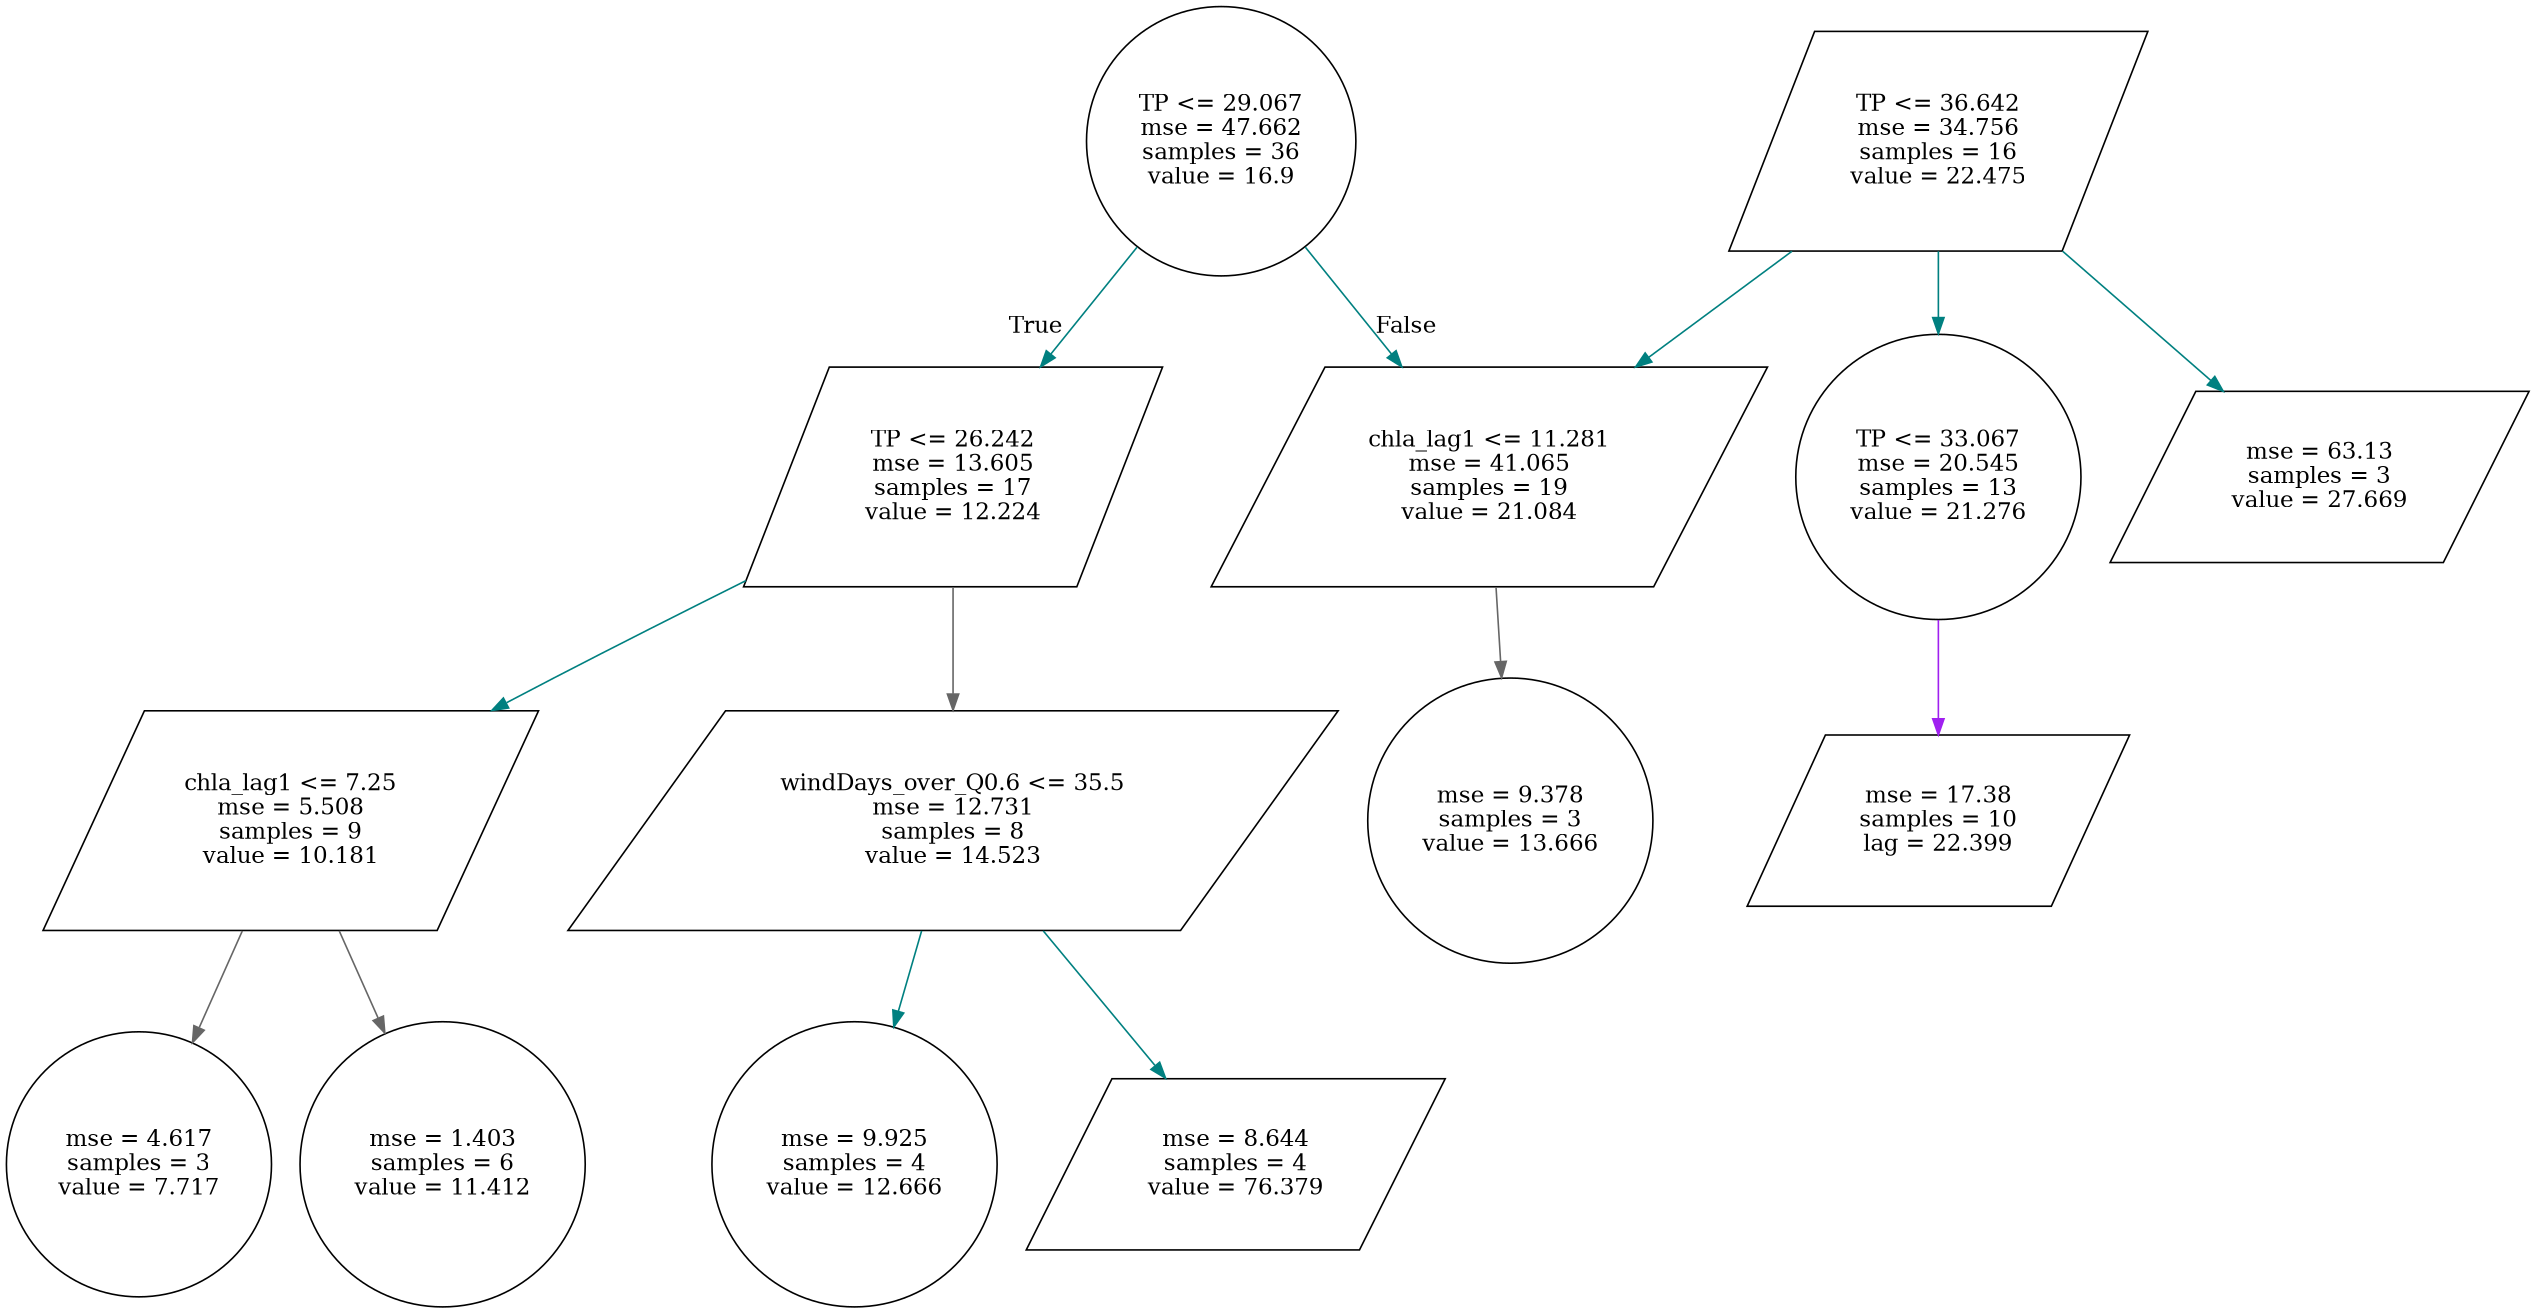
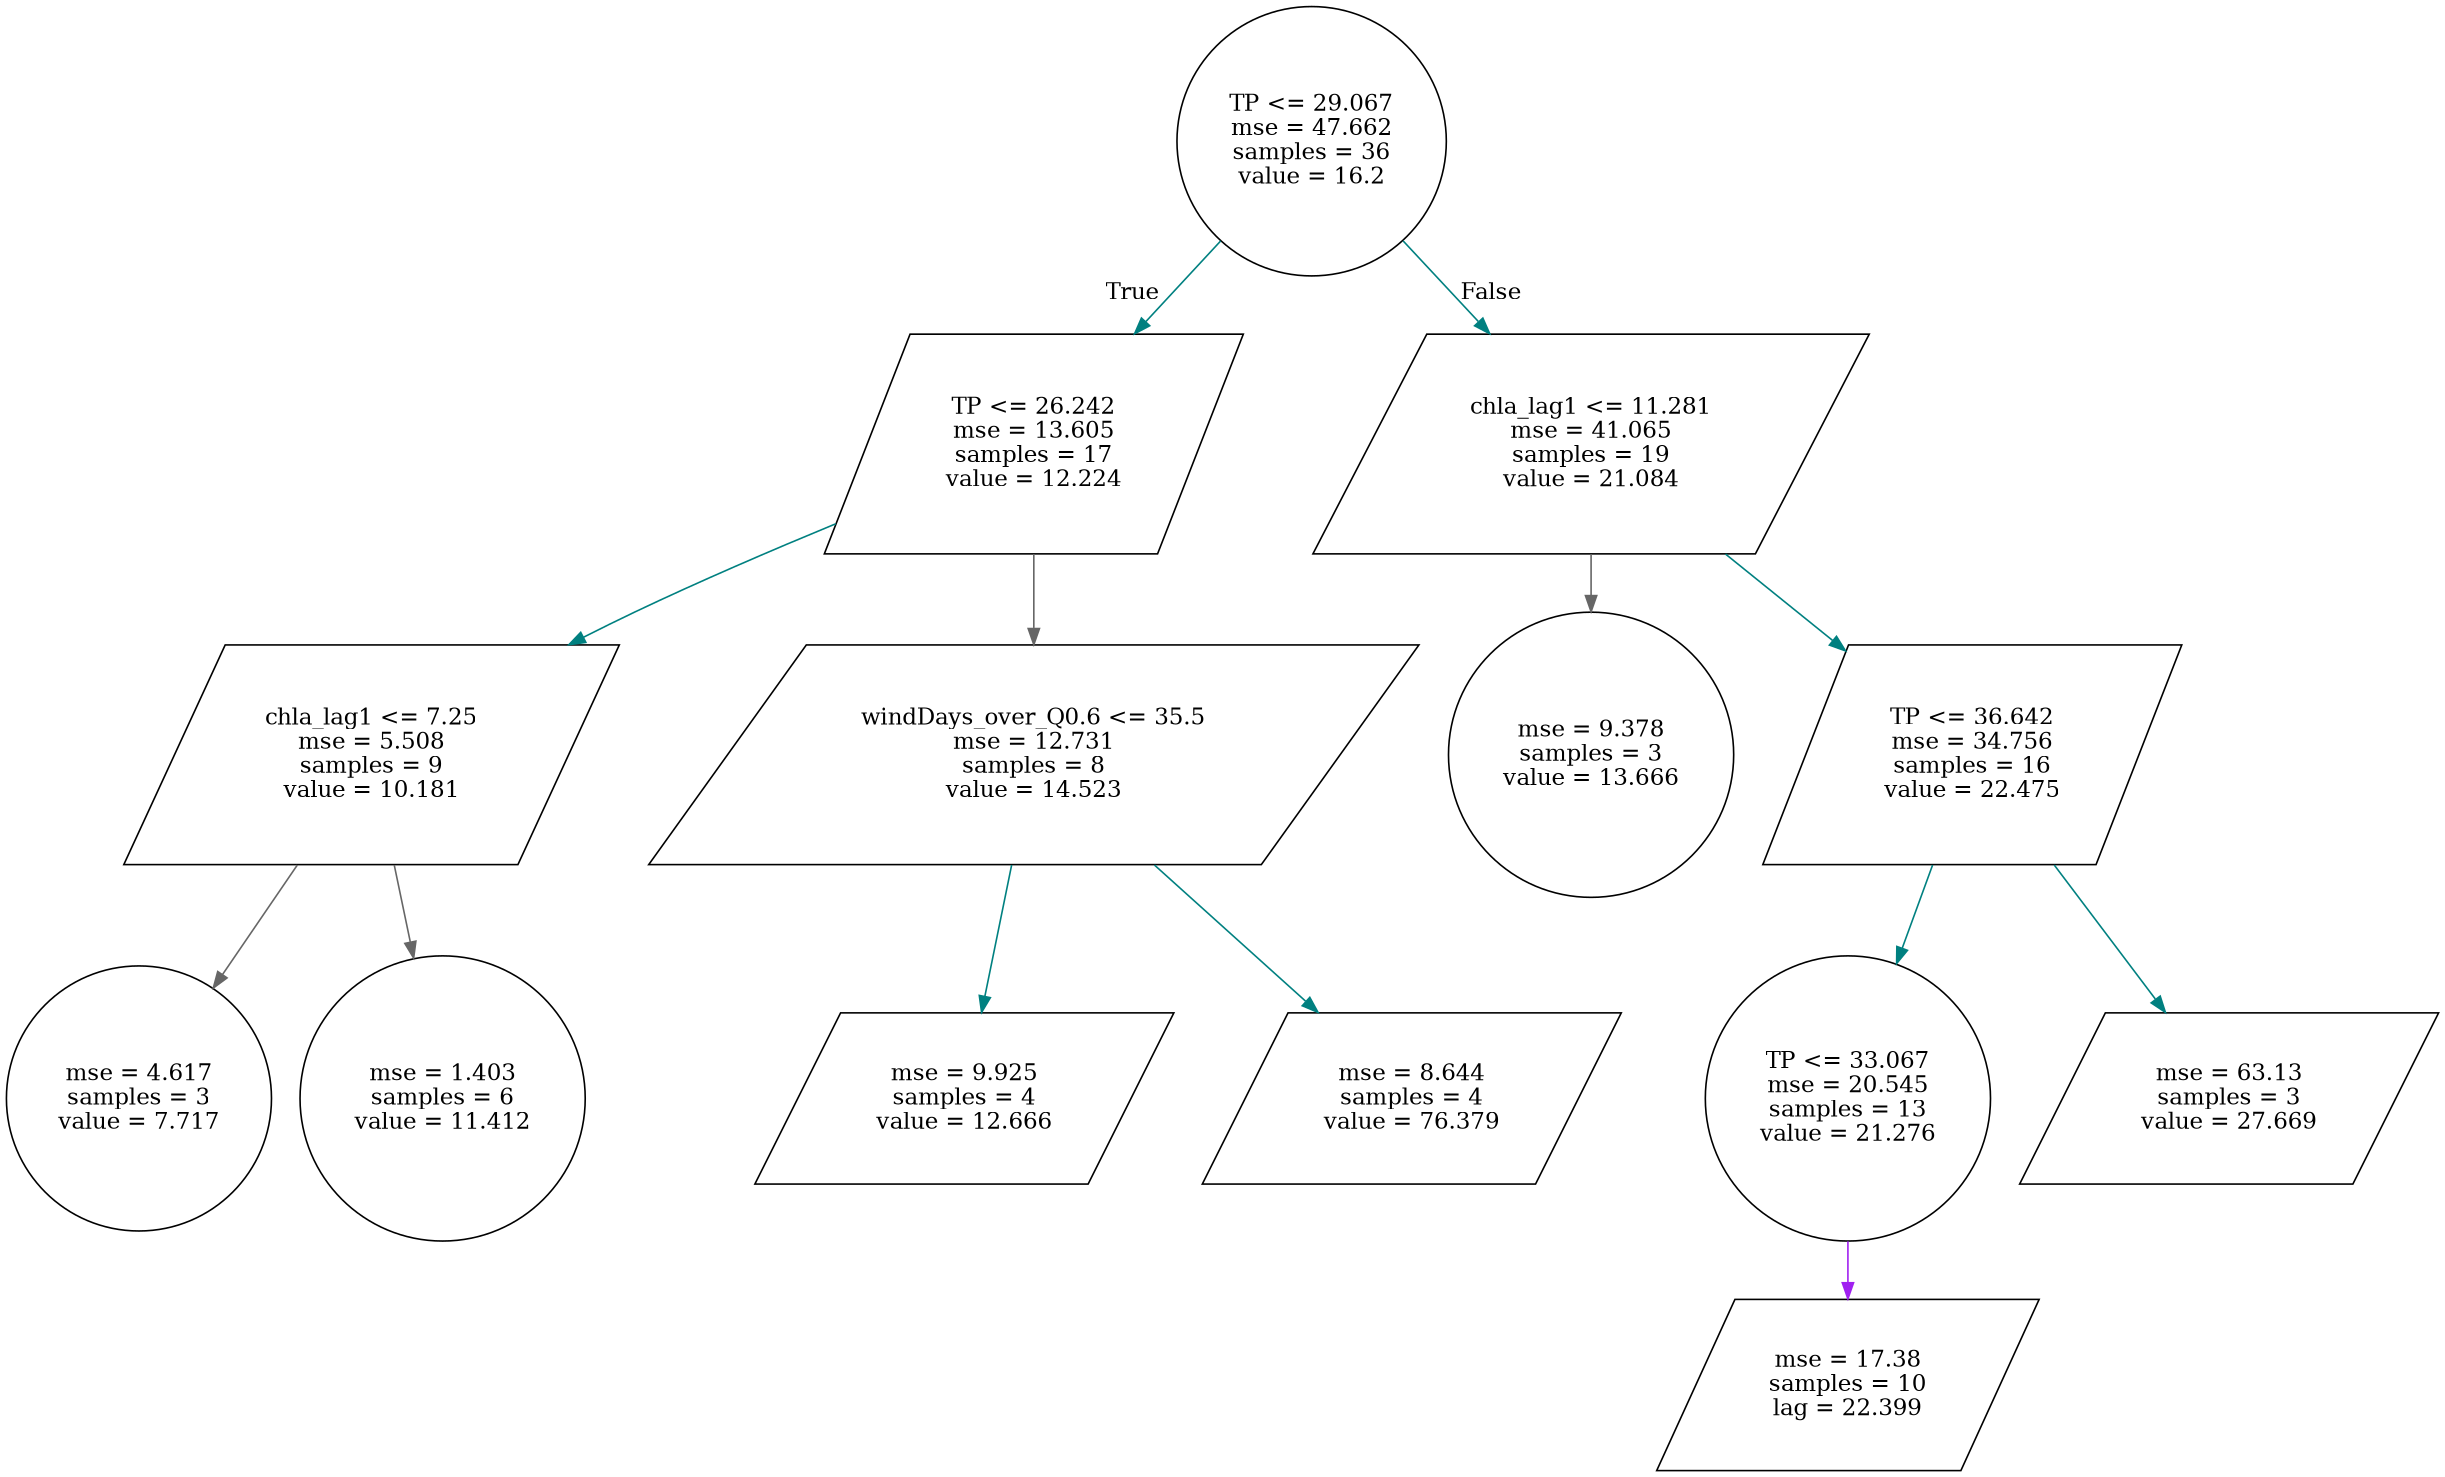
(1221, 141) -> (1312, 141)
(1720, 304) -> (1779, 597)
(855, 1164) -> (964, 1098)
